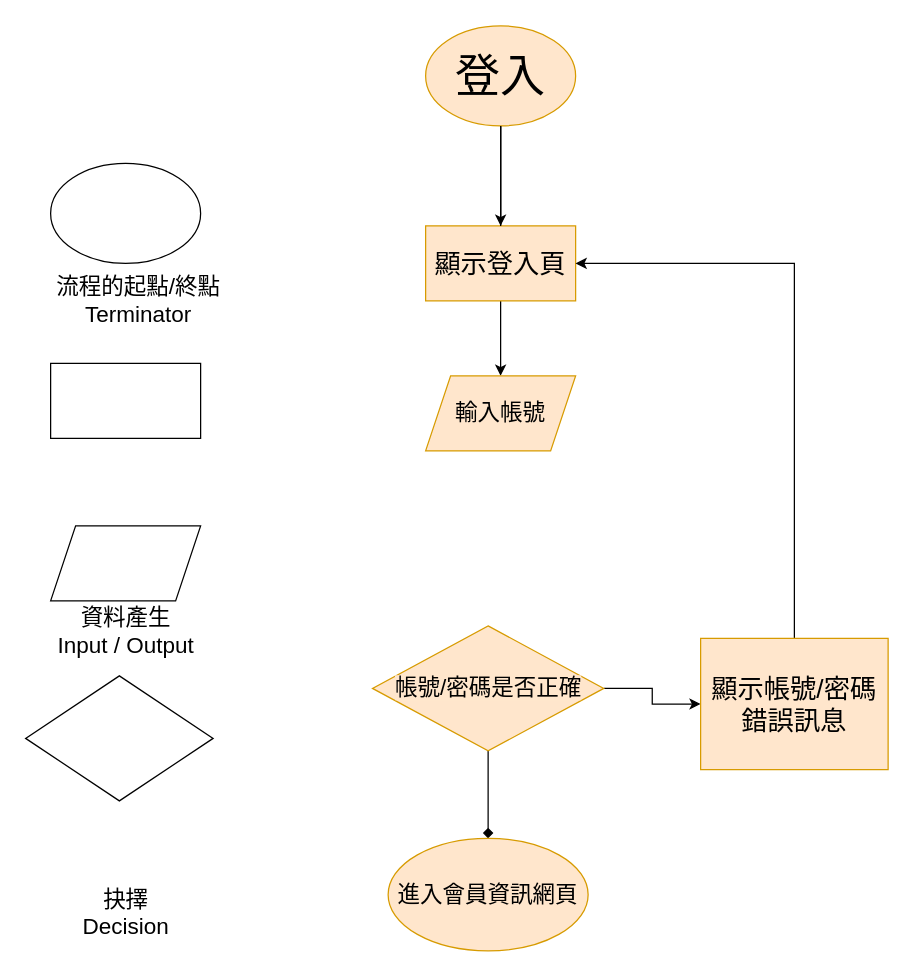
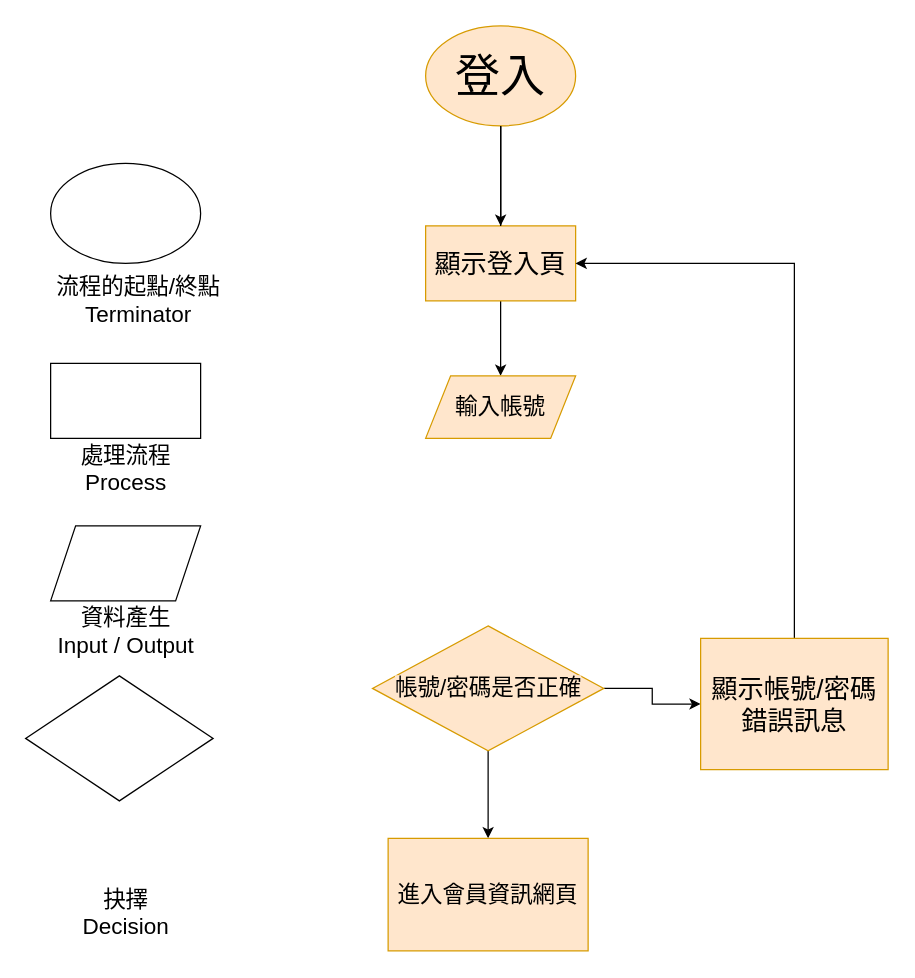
(501, 413) -> (501, 407)
none -> (126, 469)
(488, 827) -> (488, 828)
(488, 894) -> (488, 894)
